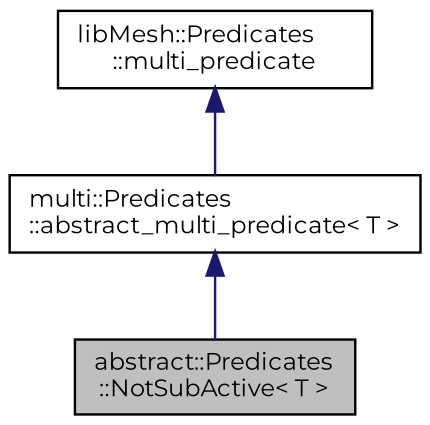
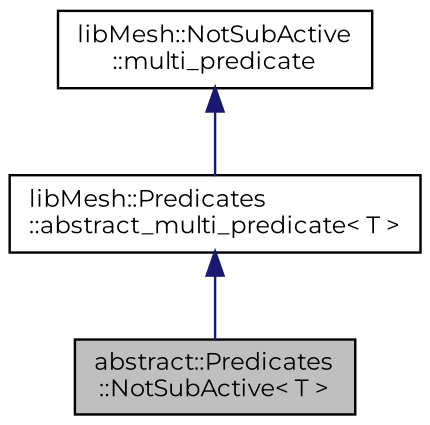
(215, 50) -> (215, 50)
(215, 214) -> (215, 214)
